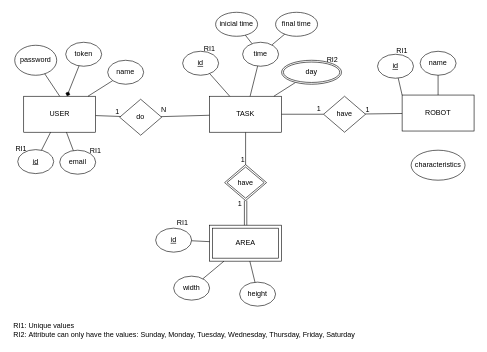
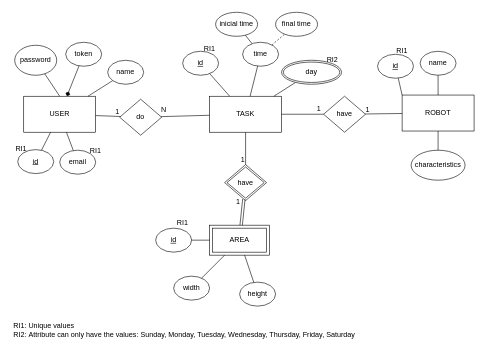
(276, 42) -> (276, 42)
none -> (438, 140)
(246, 243) -> (240, 240)
